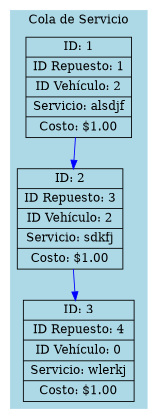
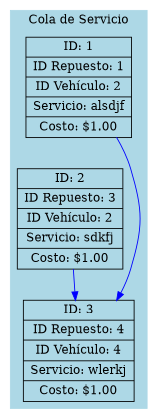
(75, 149) -> (140, 215)
(79, 350) -> (79, 350)
